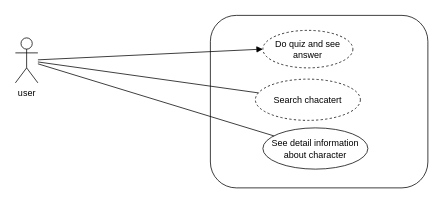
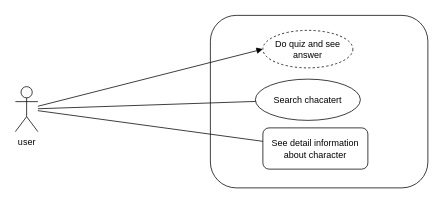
(27, 60) -> (27, 109)
(308, 100) -> (308, 100)
(315, 149) -> (315, 149)
